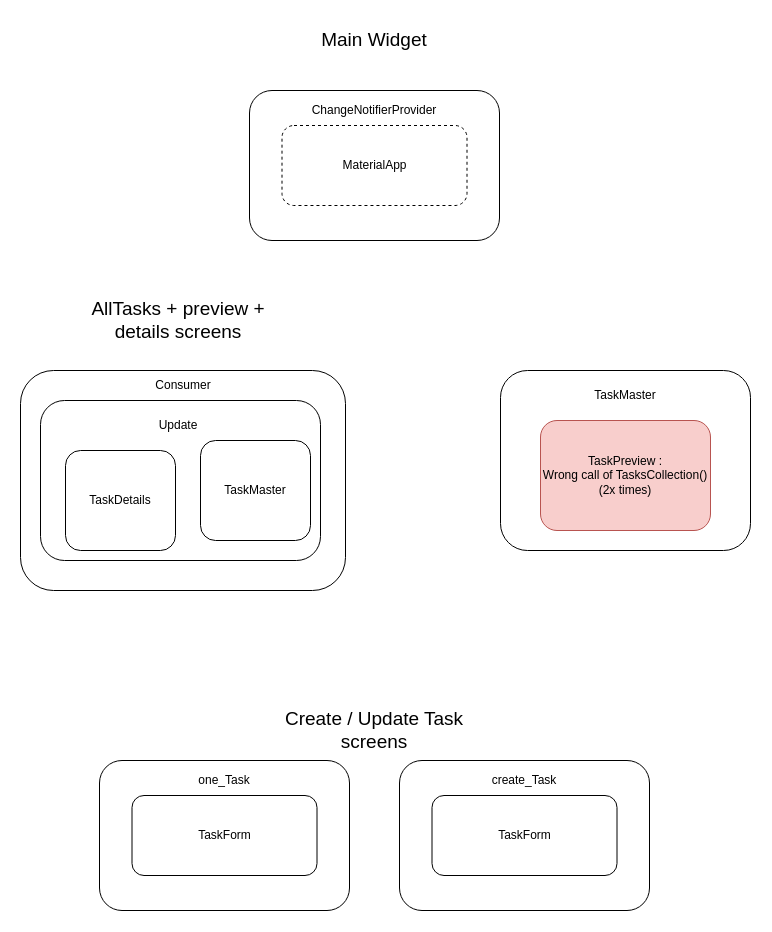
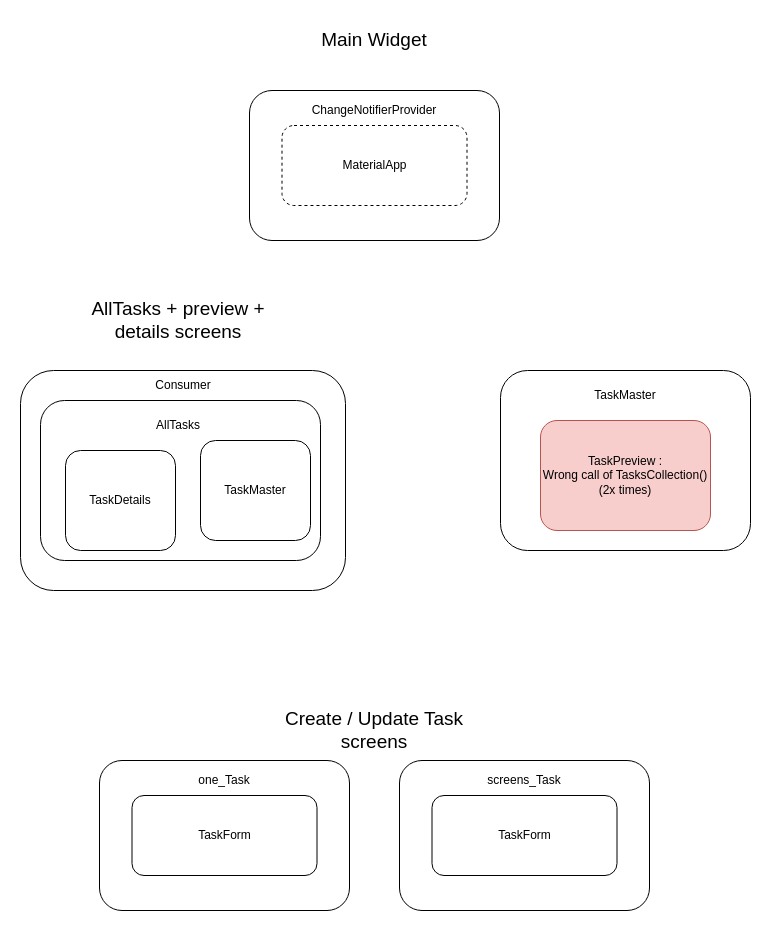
(179, 426) -> (179, 426)
(525, 781) -> (525, 781)
